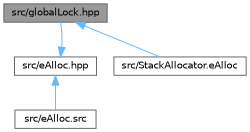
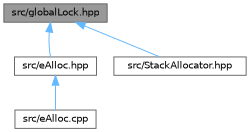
(62, 35) -> (49, 45)
(180, 66) -> (180, 66)
(56, 119) -> (56, 119)
